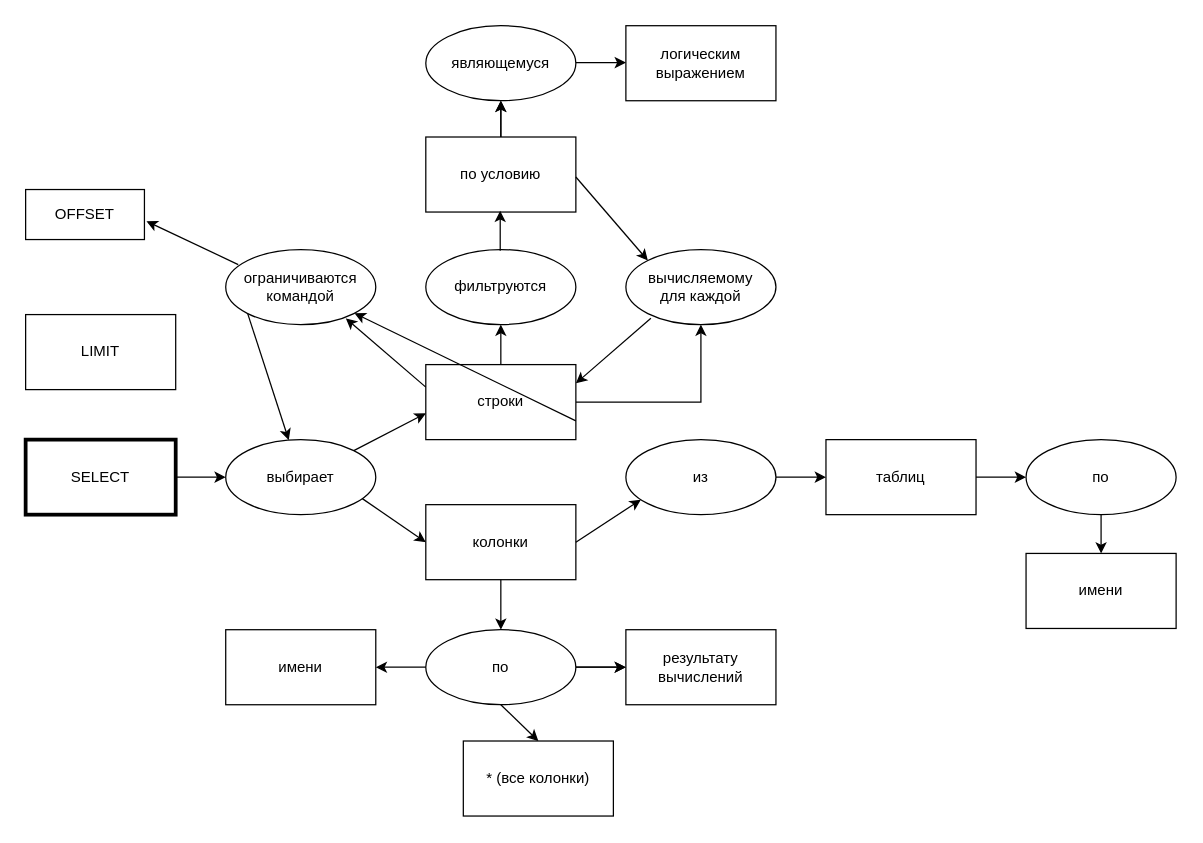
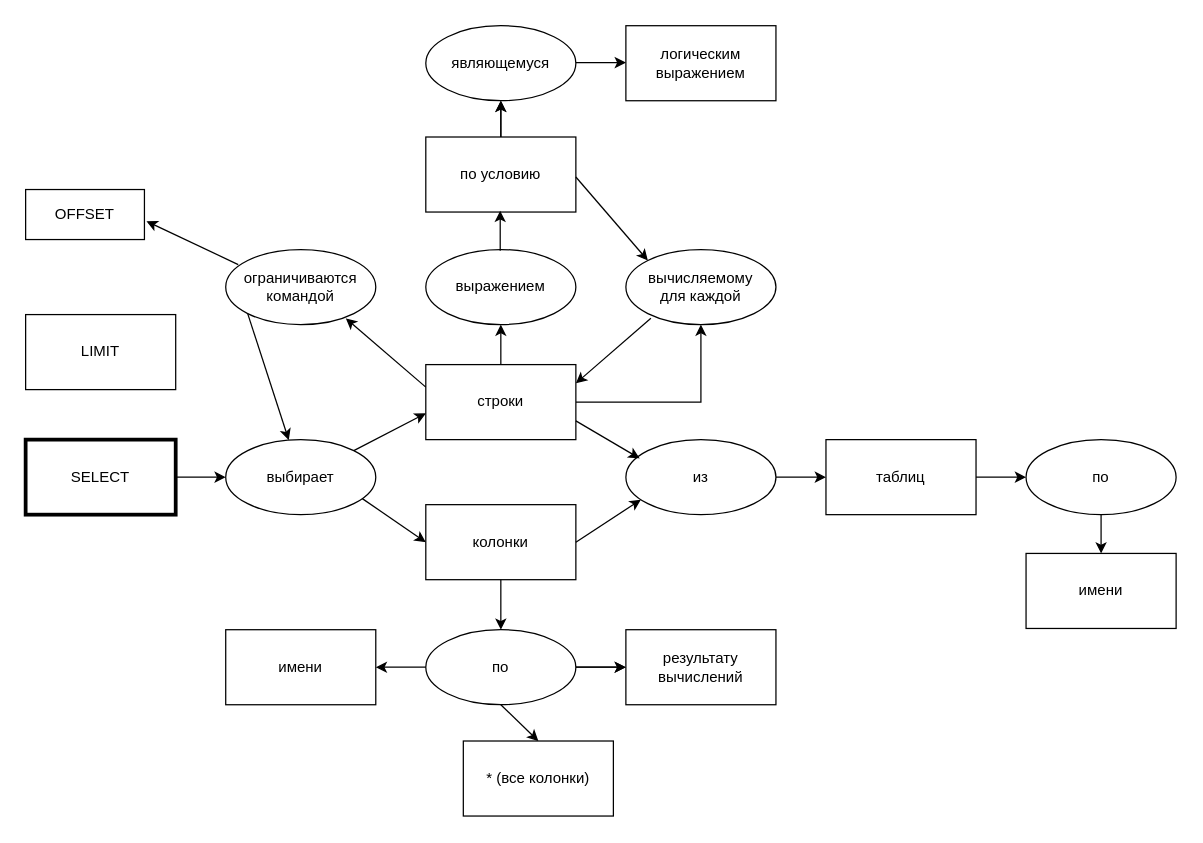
(501, 287) -> (501, 287)
(469, 369) -> (604, 437)
